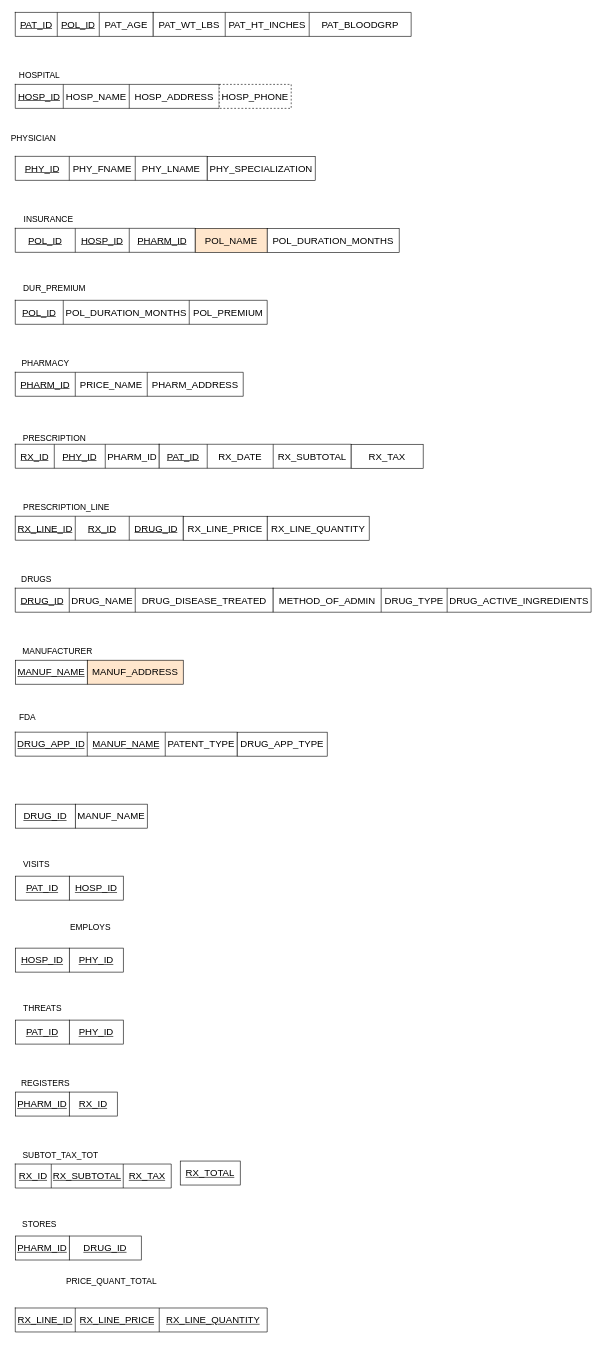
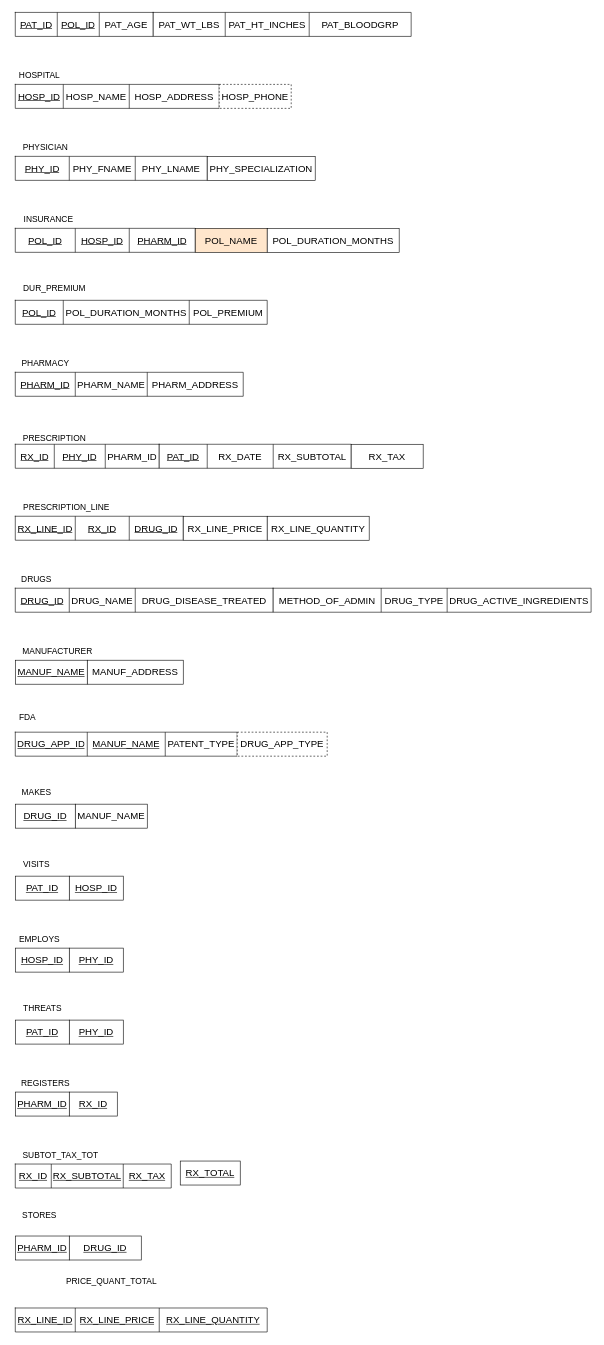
(33, 138) -> (45, 147)
(111, 384) -> (111, 384)
(135, 672) -> (135, 672)
(282, 744) -> (282, 744)
none -> (36, 792)
(90, 927) -> (39, 939)
(39, 1224) -> (39, 1215)
